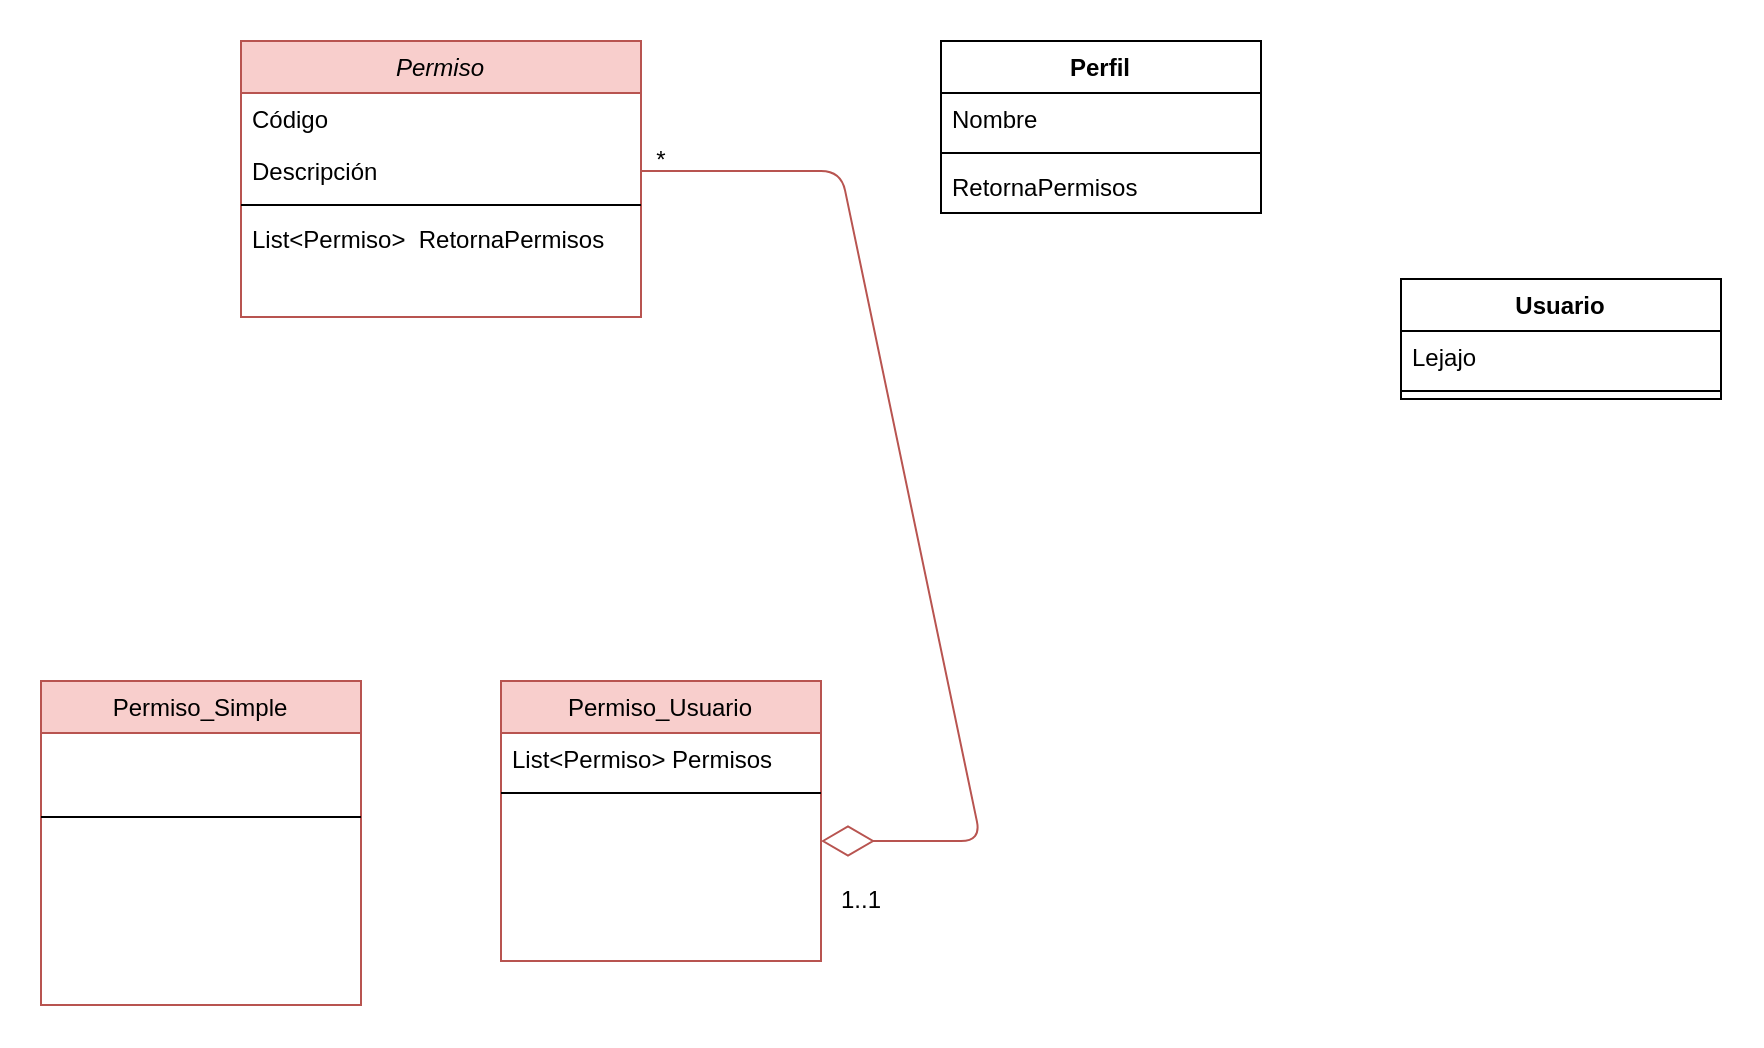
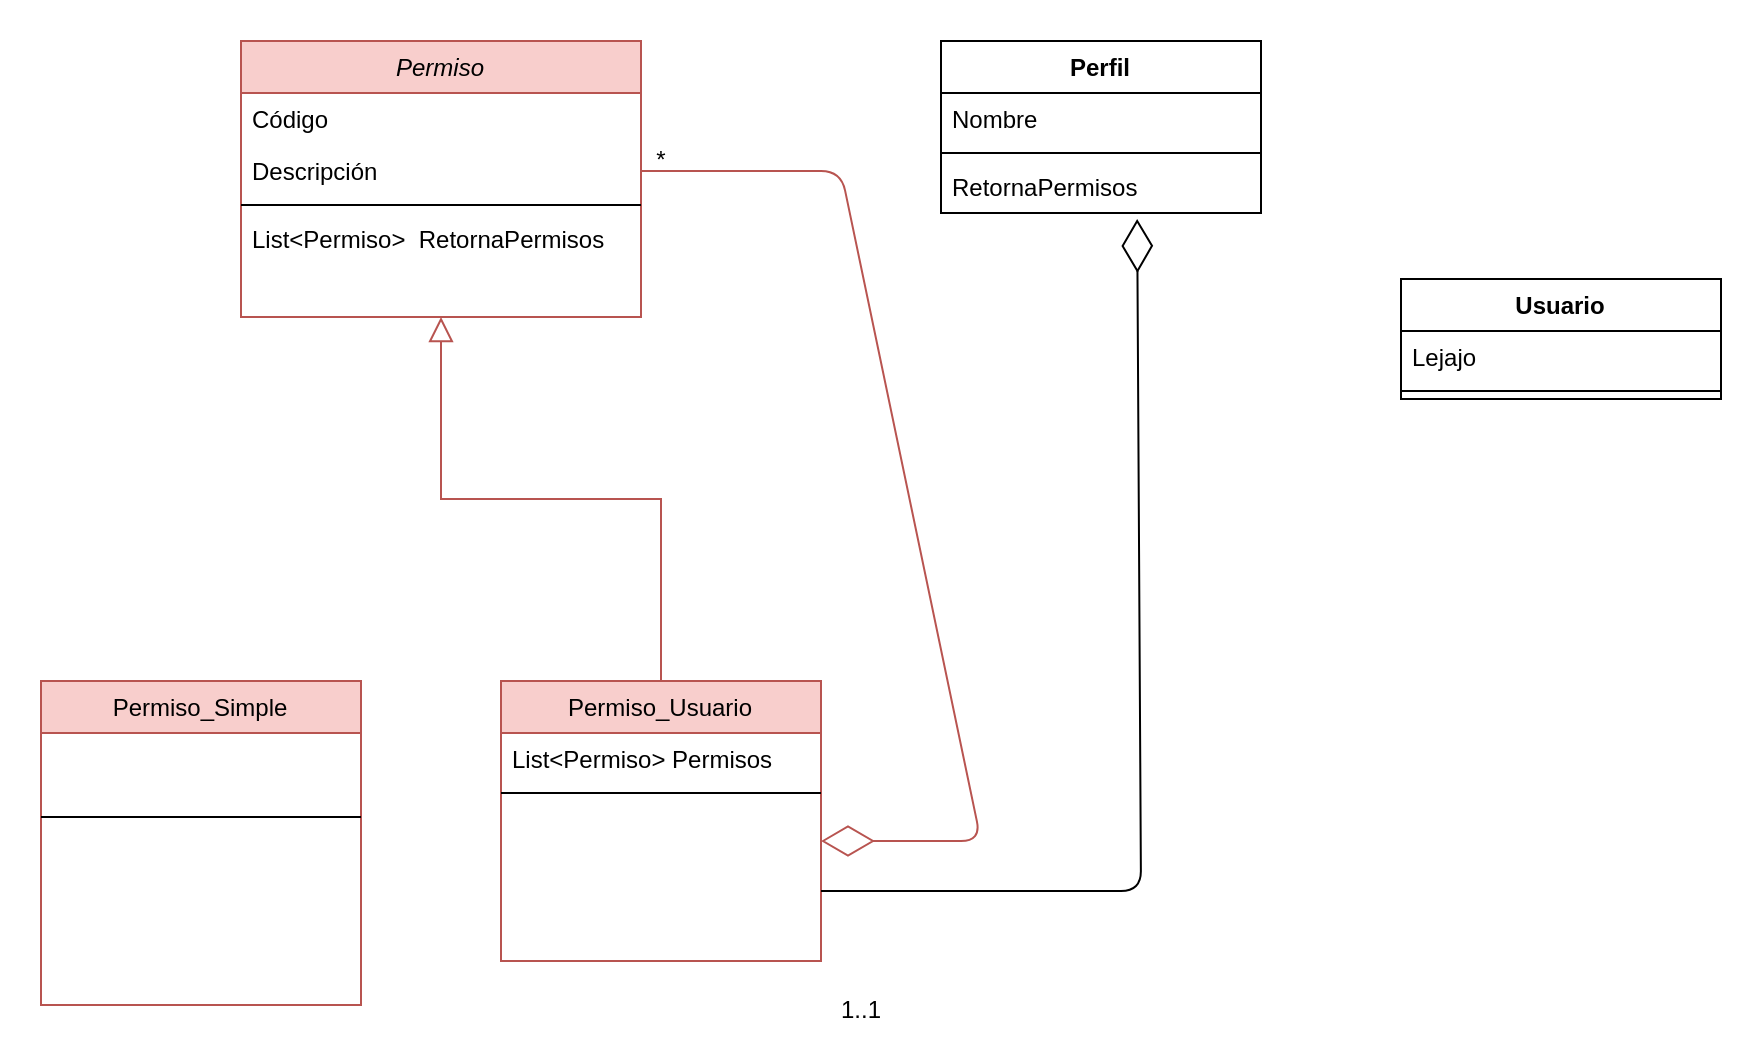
none -> (564, 499)
none -> (1140, 733)
(861, 901) -> (861, 1011)
